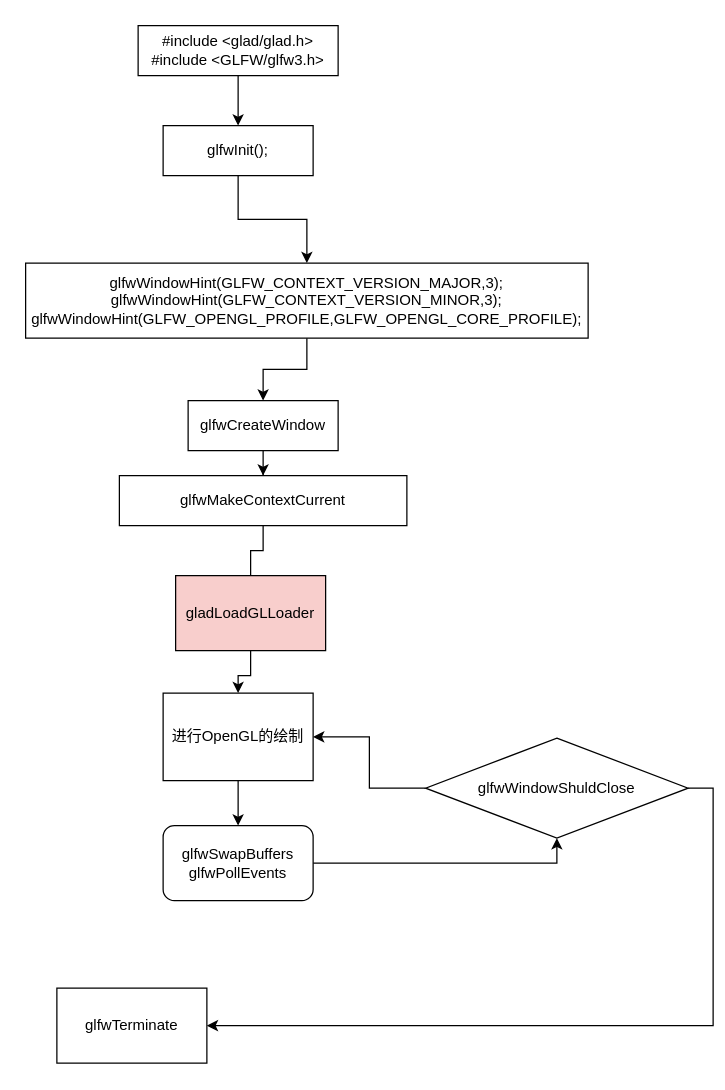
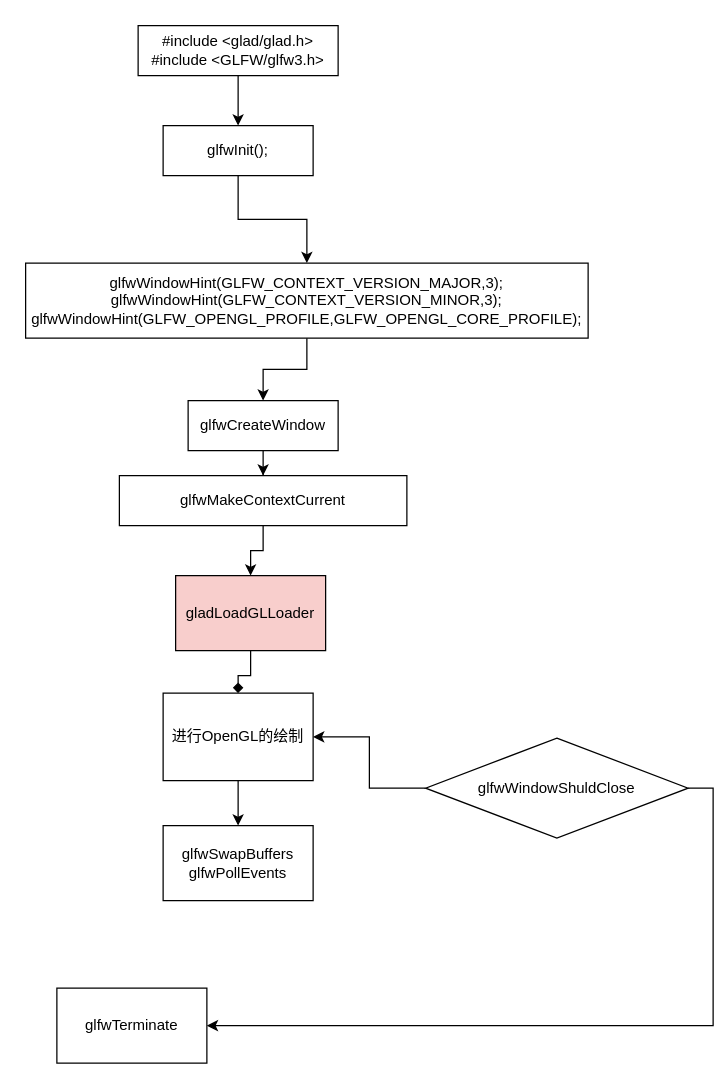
(251, 568) -> (251, 565)
(238, 683) -> (238, 682)
(238, 863) -> (238, 863)
(444, 863) -> none
